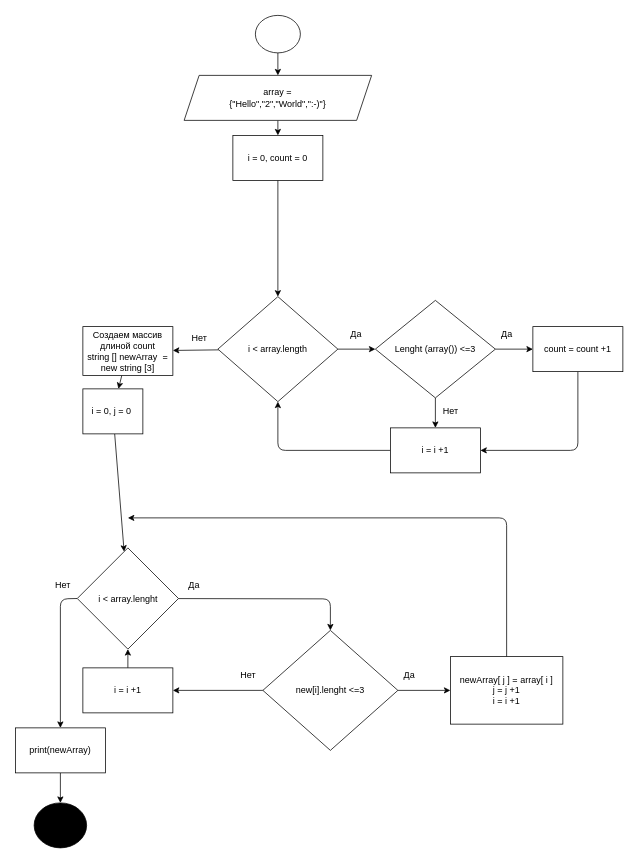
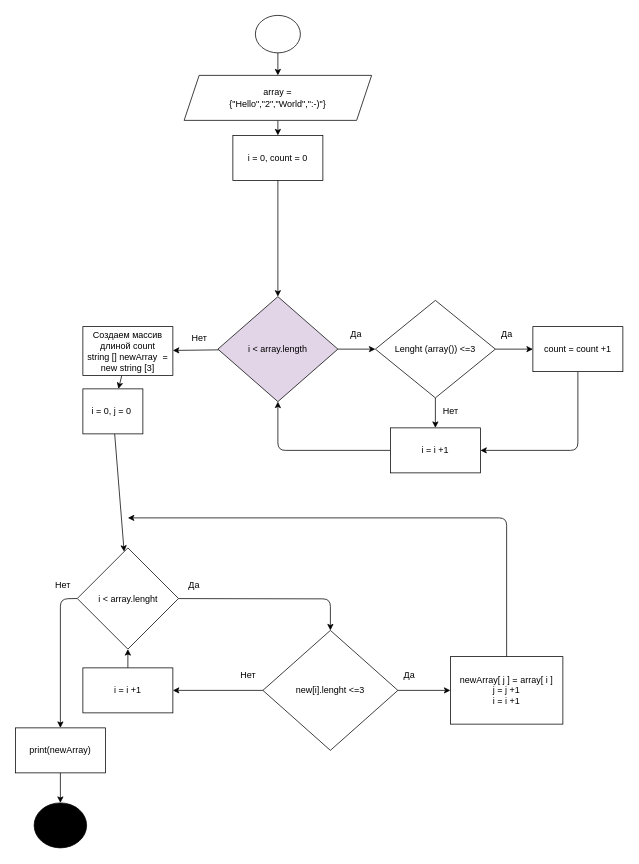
(278, 349) -> (278, 349)
